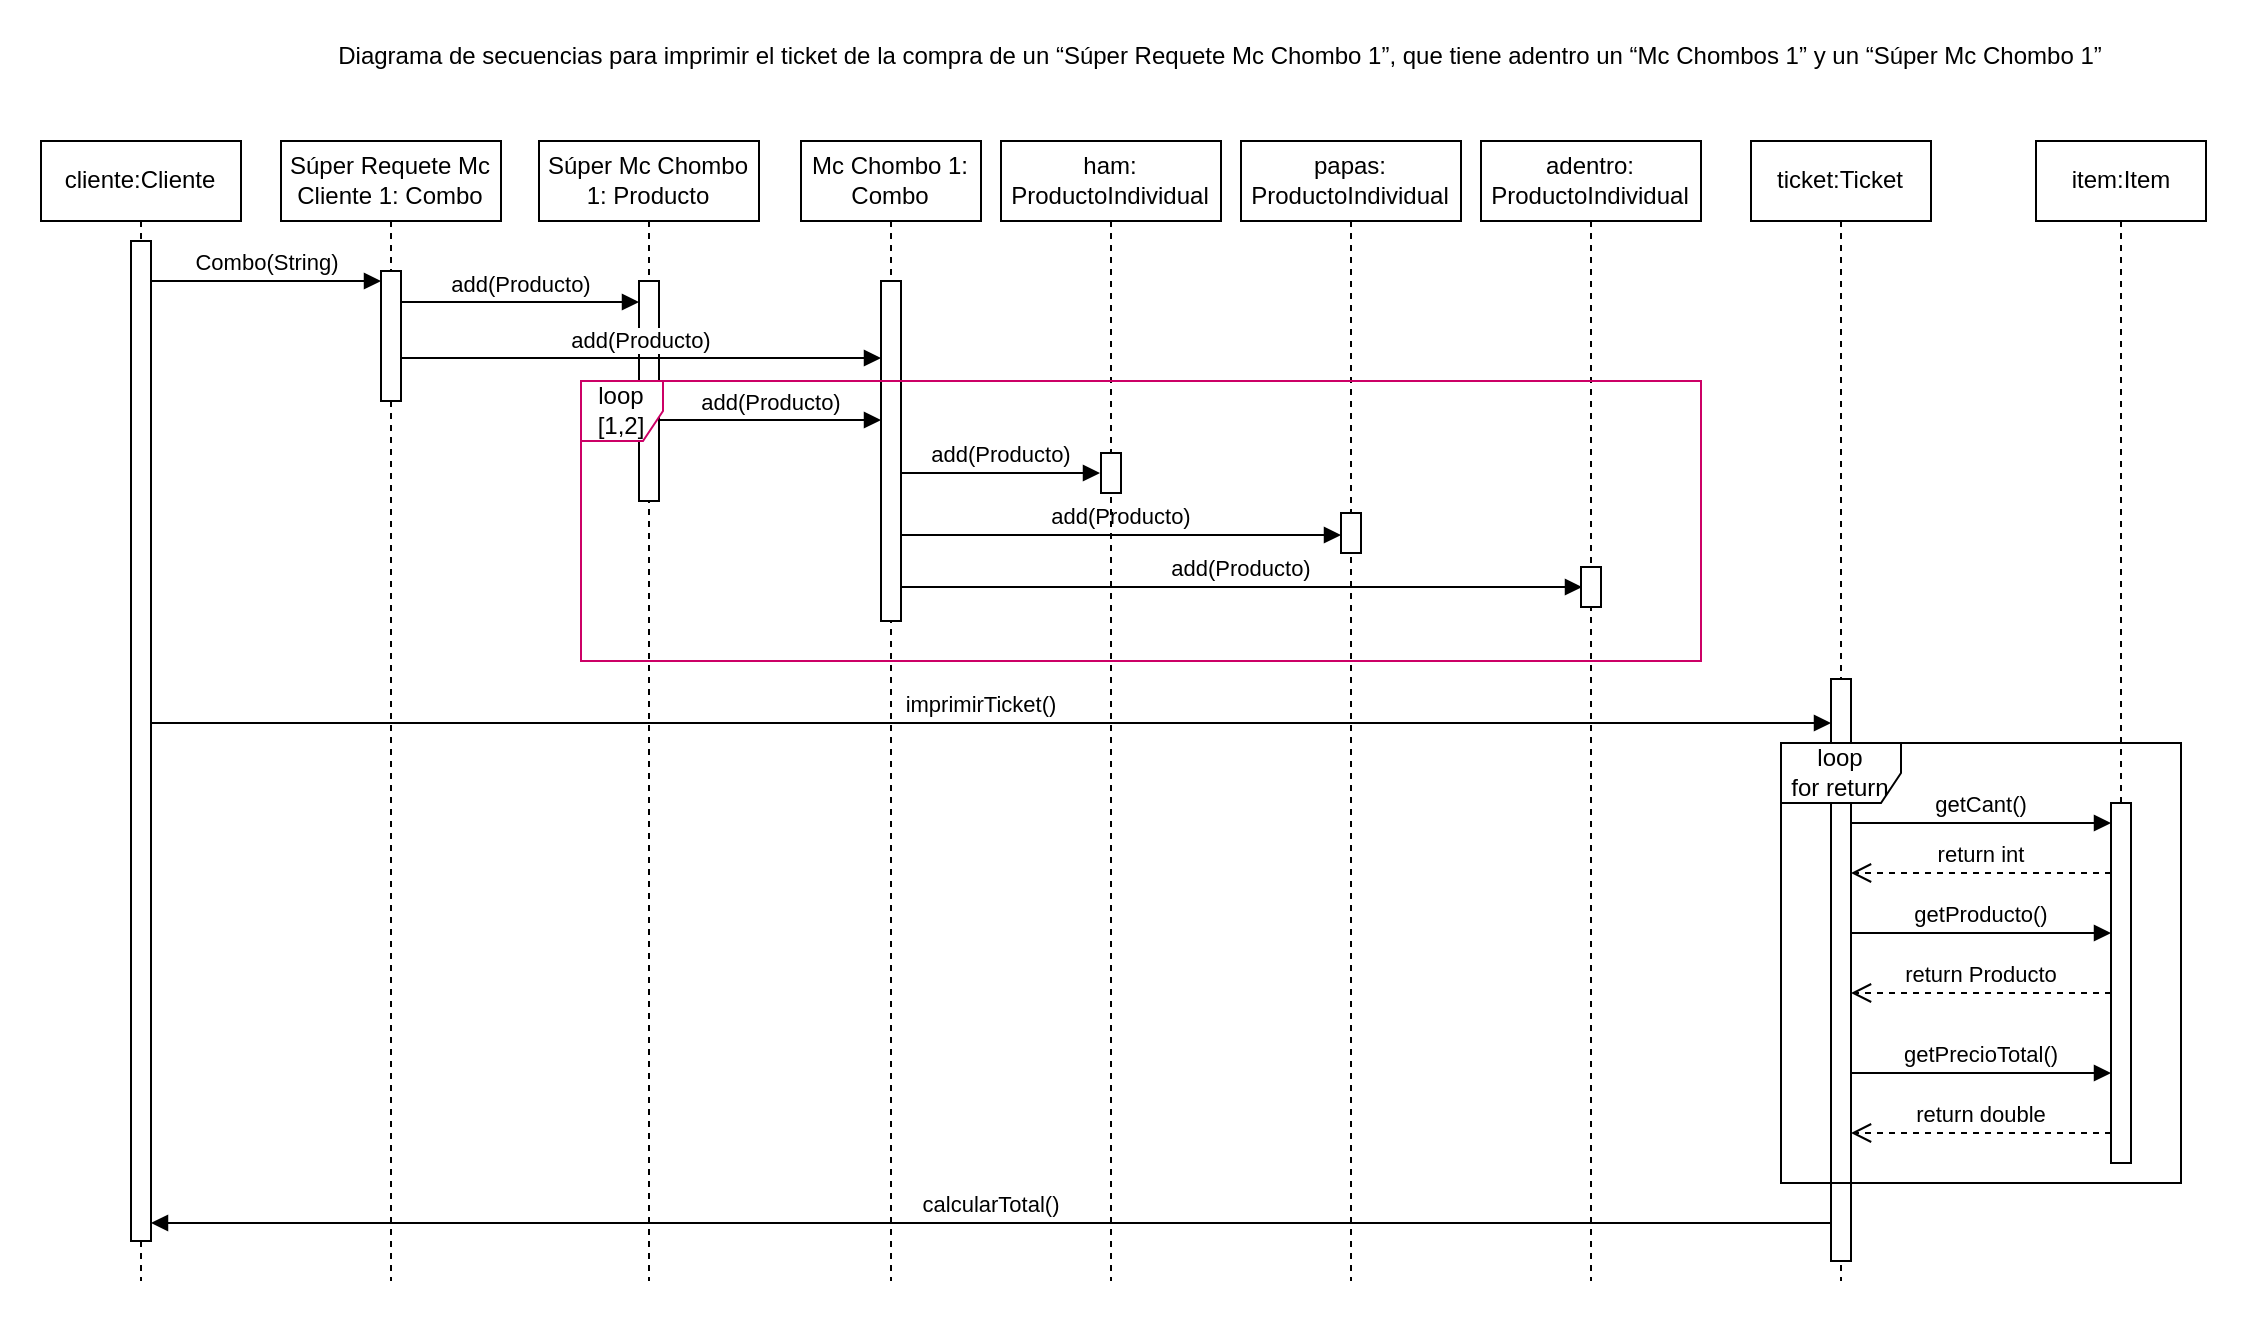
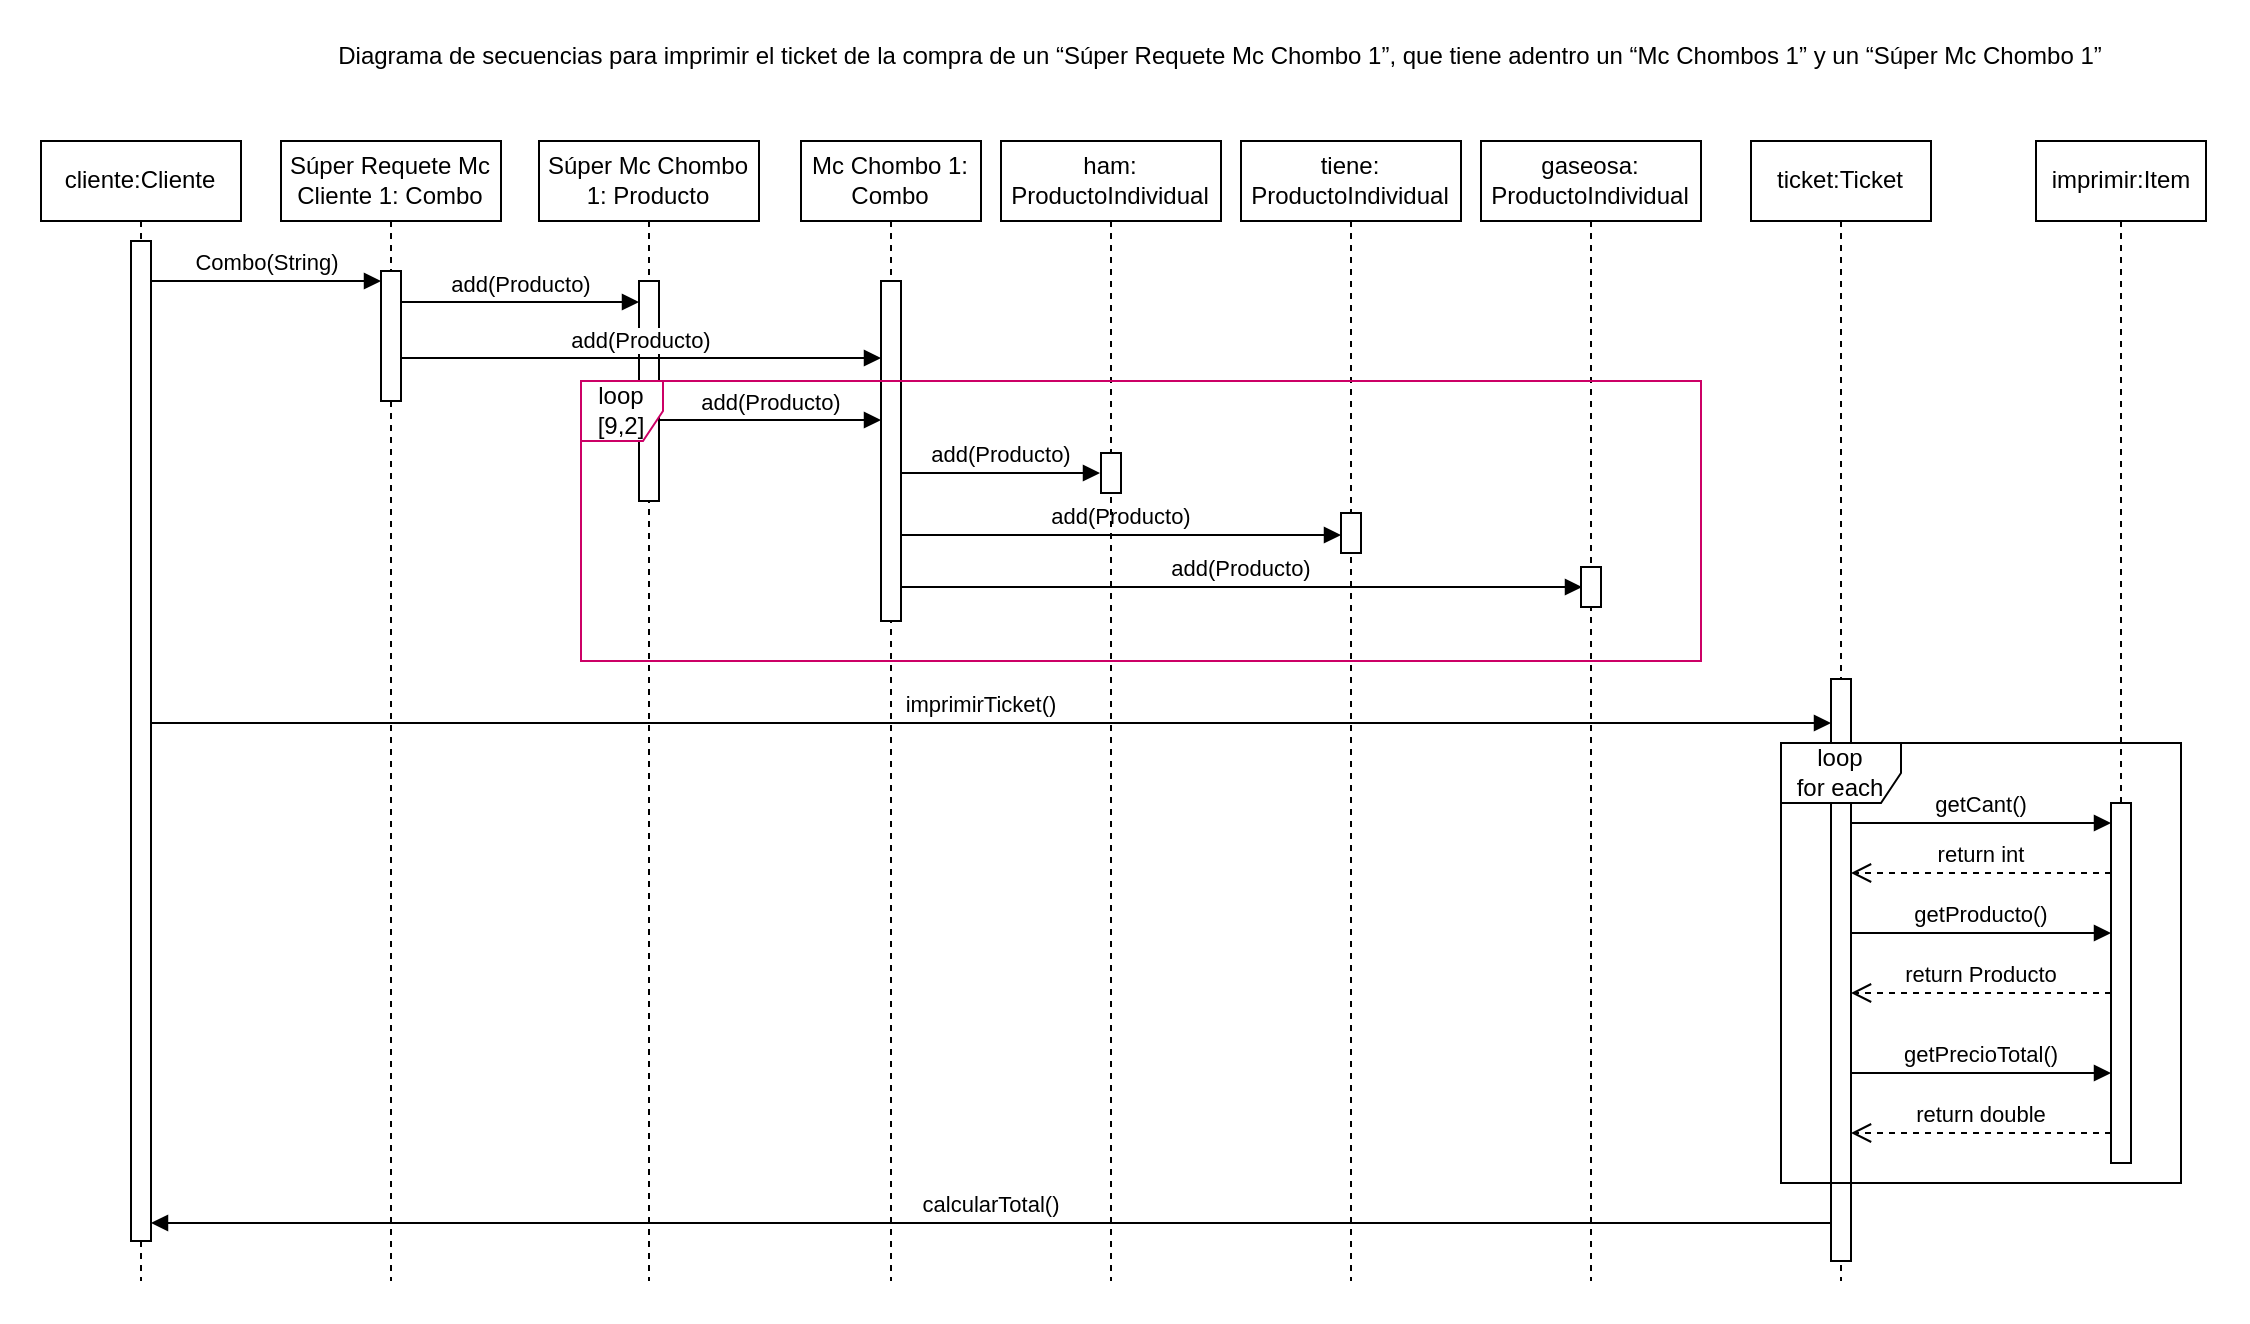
(1351, 181) -> (1351, 181)
(1591, 181) -> (1591, 181)
(2122, 181) -> (2122, 181)
(622, 411) -> (622, 411)
(1841, 773) -> (1841, 773)
